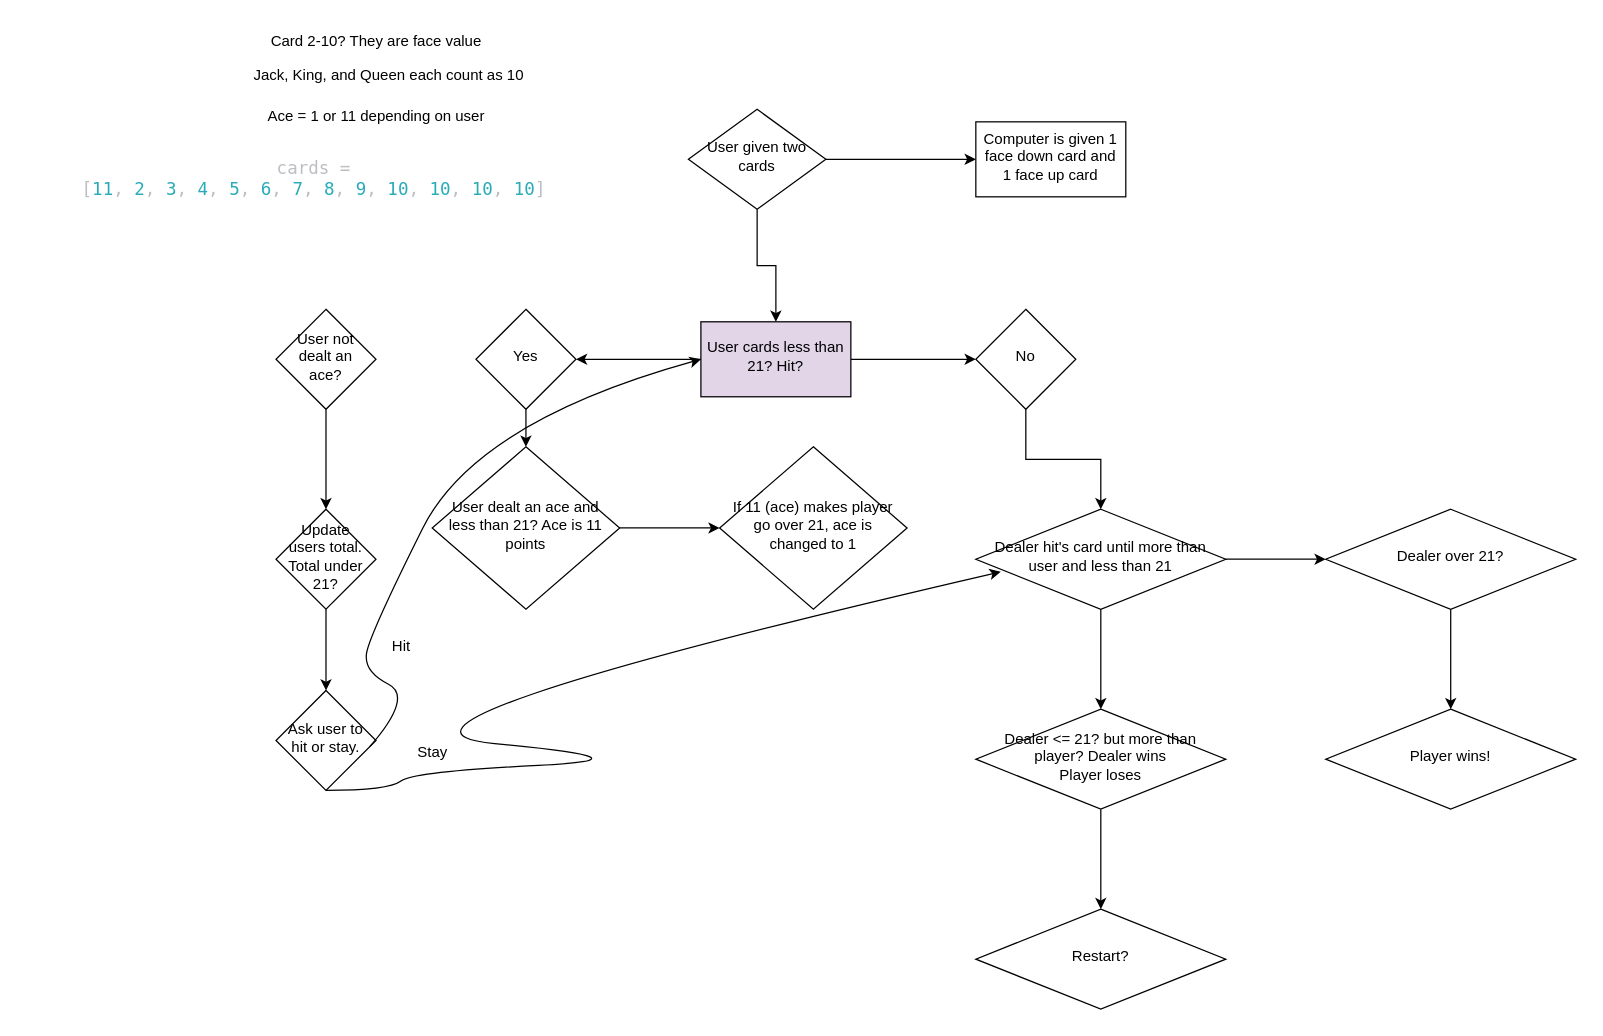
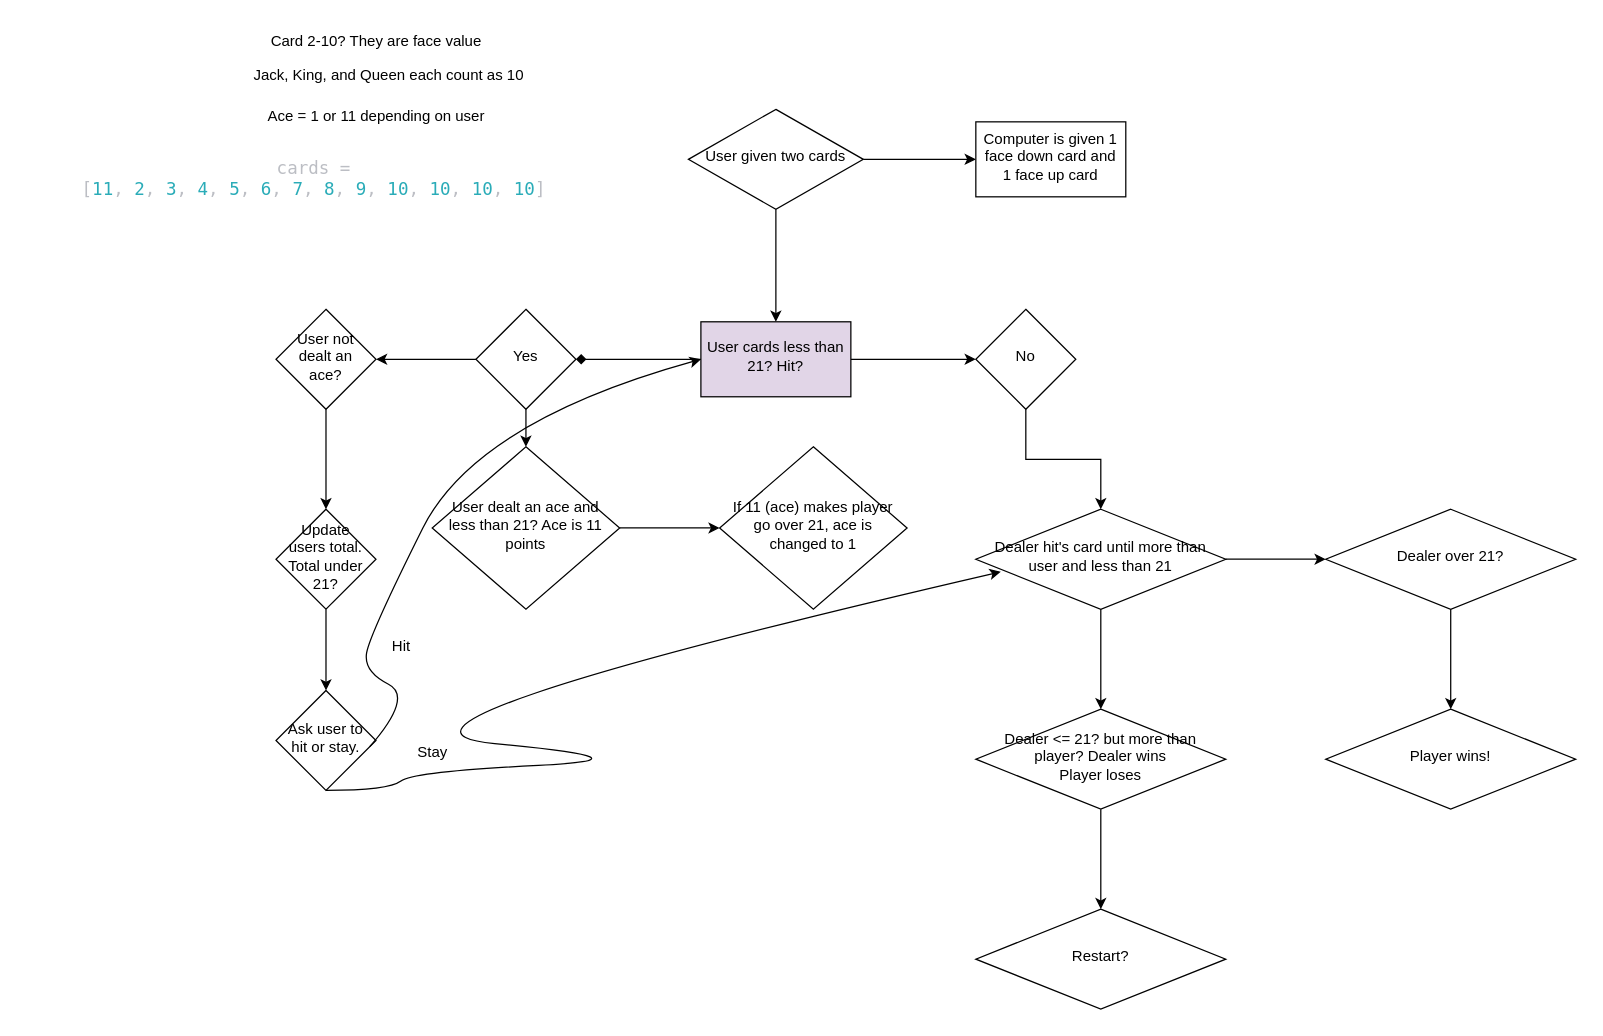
(757, 159) -> (776, 159)
none -> (430, 359)
(586, 359) -> (586, 359)
